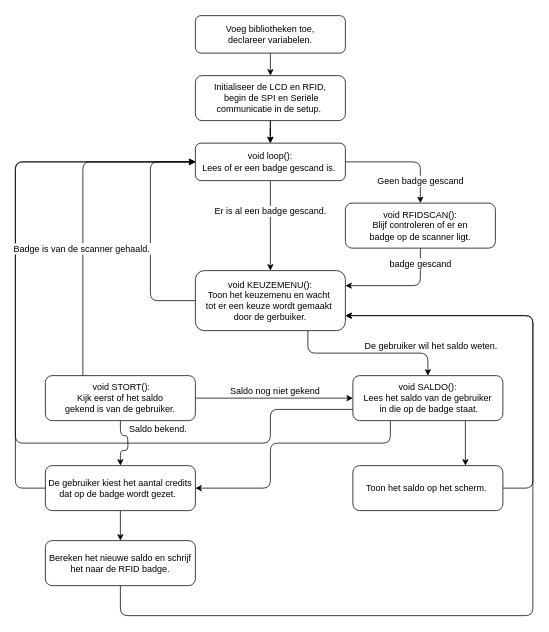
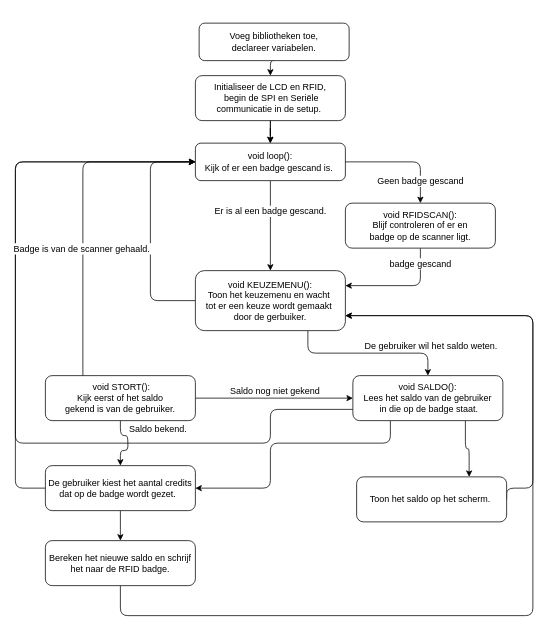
(270, 34) -> (274, 42)
(270, 162) -> (270, 162)
(428, 488) -> (432, 499)
